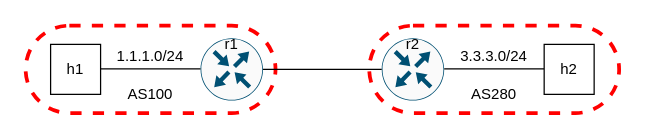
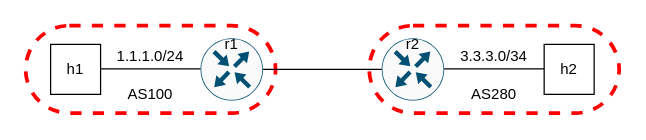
(494, 57) -> (494, 57)
